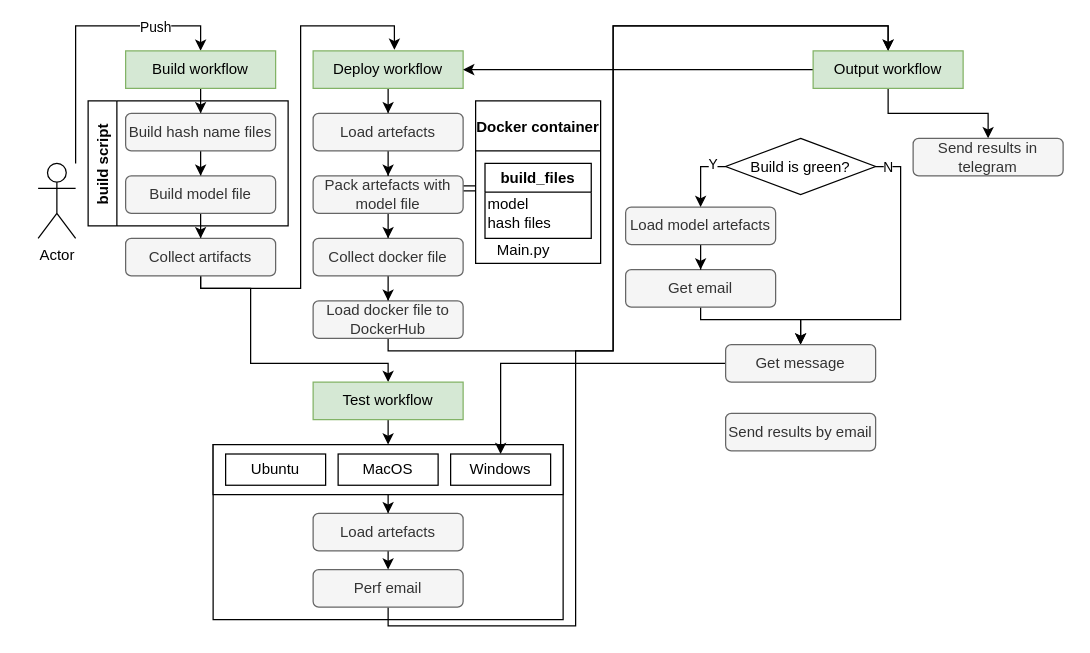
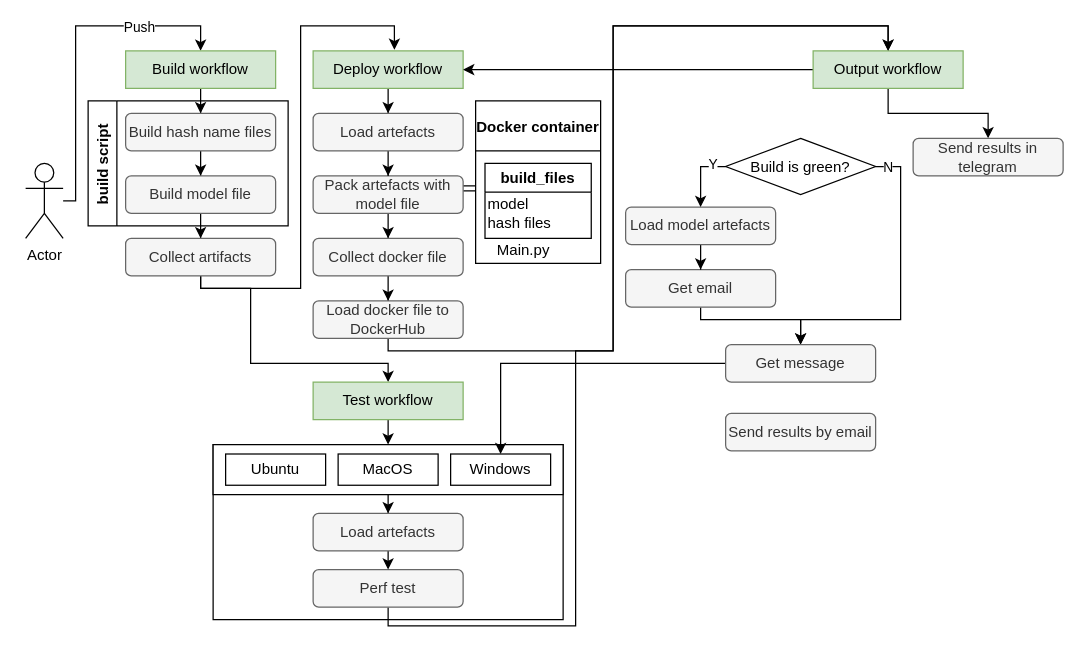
(57, 201) -> (44, 201)
(388, 588) -> (388, 588)
